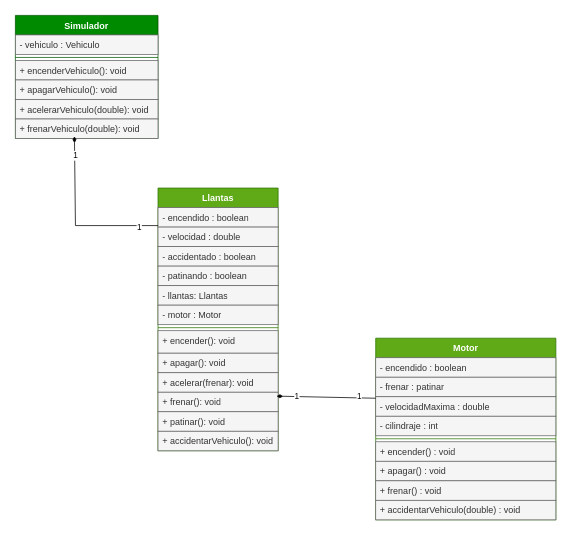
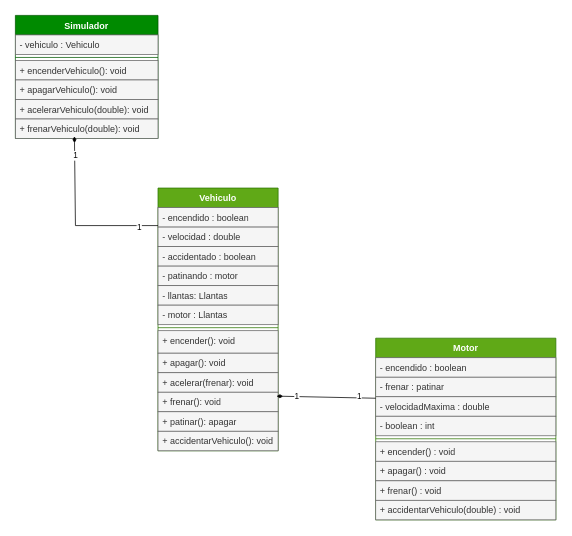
(218, 199) -> (218, 199)
(208, 277) -> (204, 277)
(195, 316) -> (199, 316)
(199, 422) -> (206, 422)
(416, 427) -> (411, 427)
